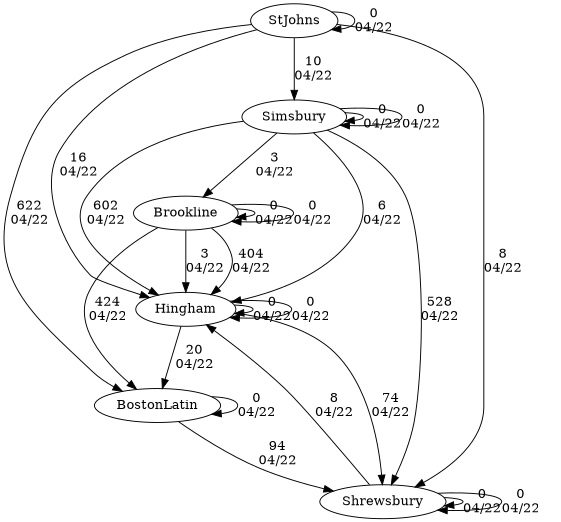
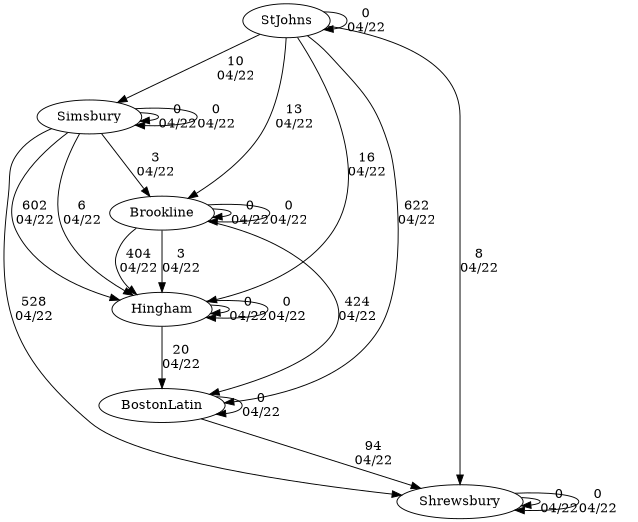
none -> (264, 129)
(343, 362) -> none
(298, 402) -> none
